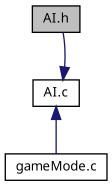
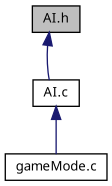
(65, 50) -> (47, 63)
